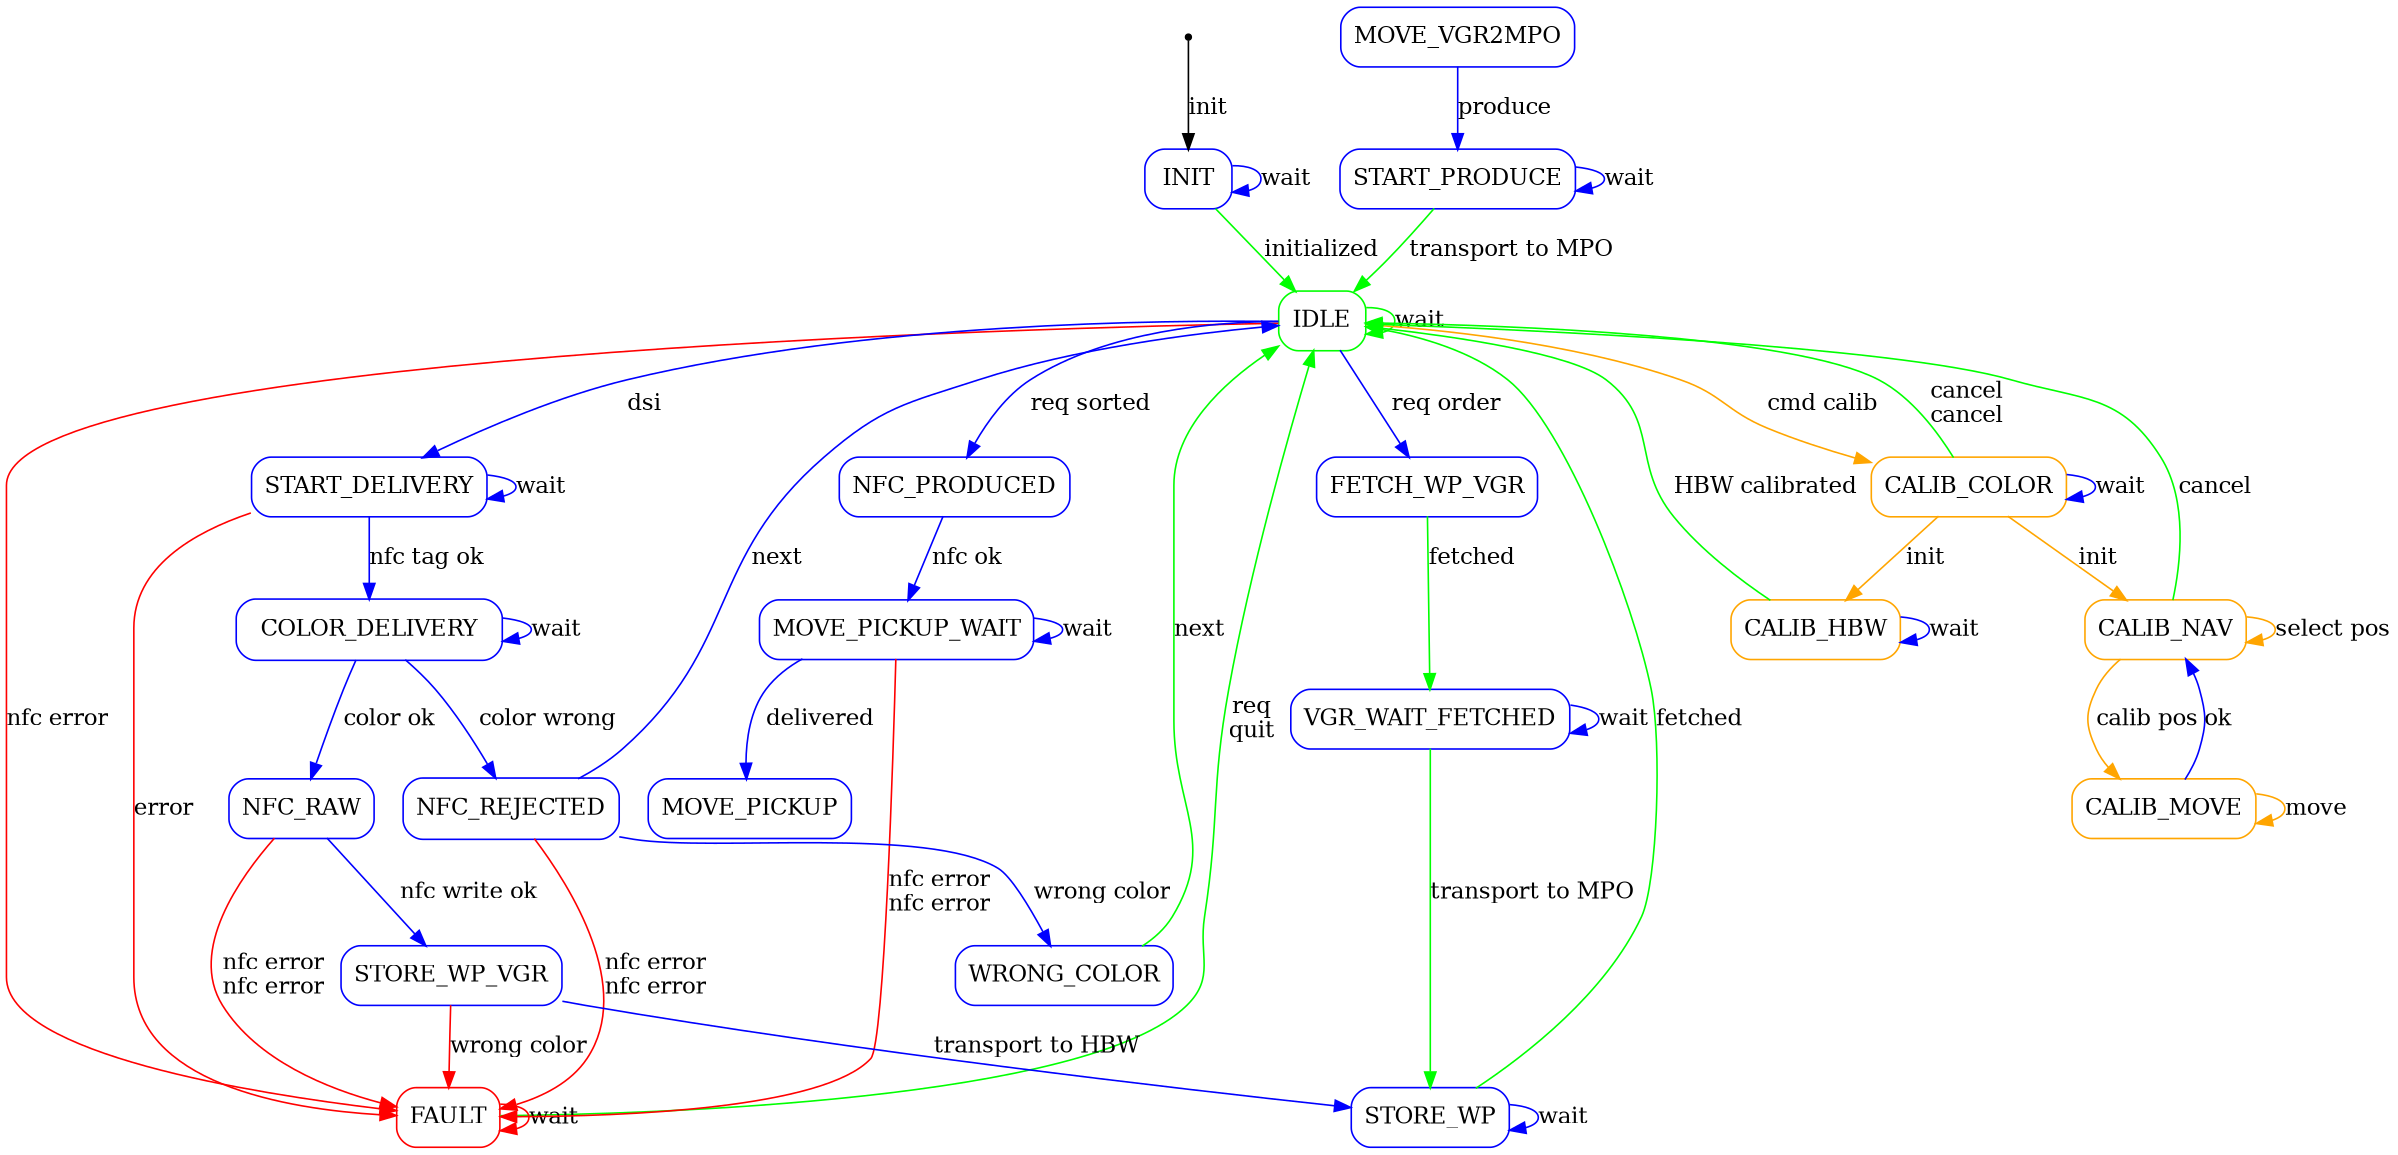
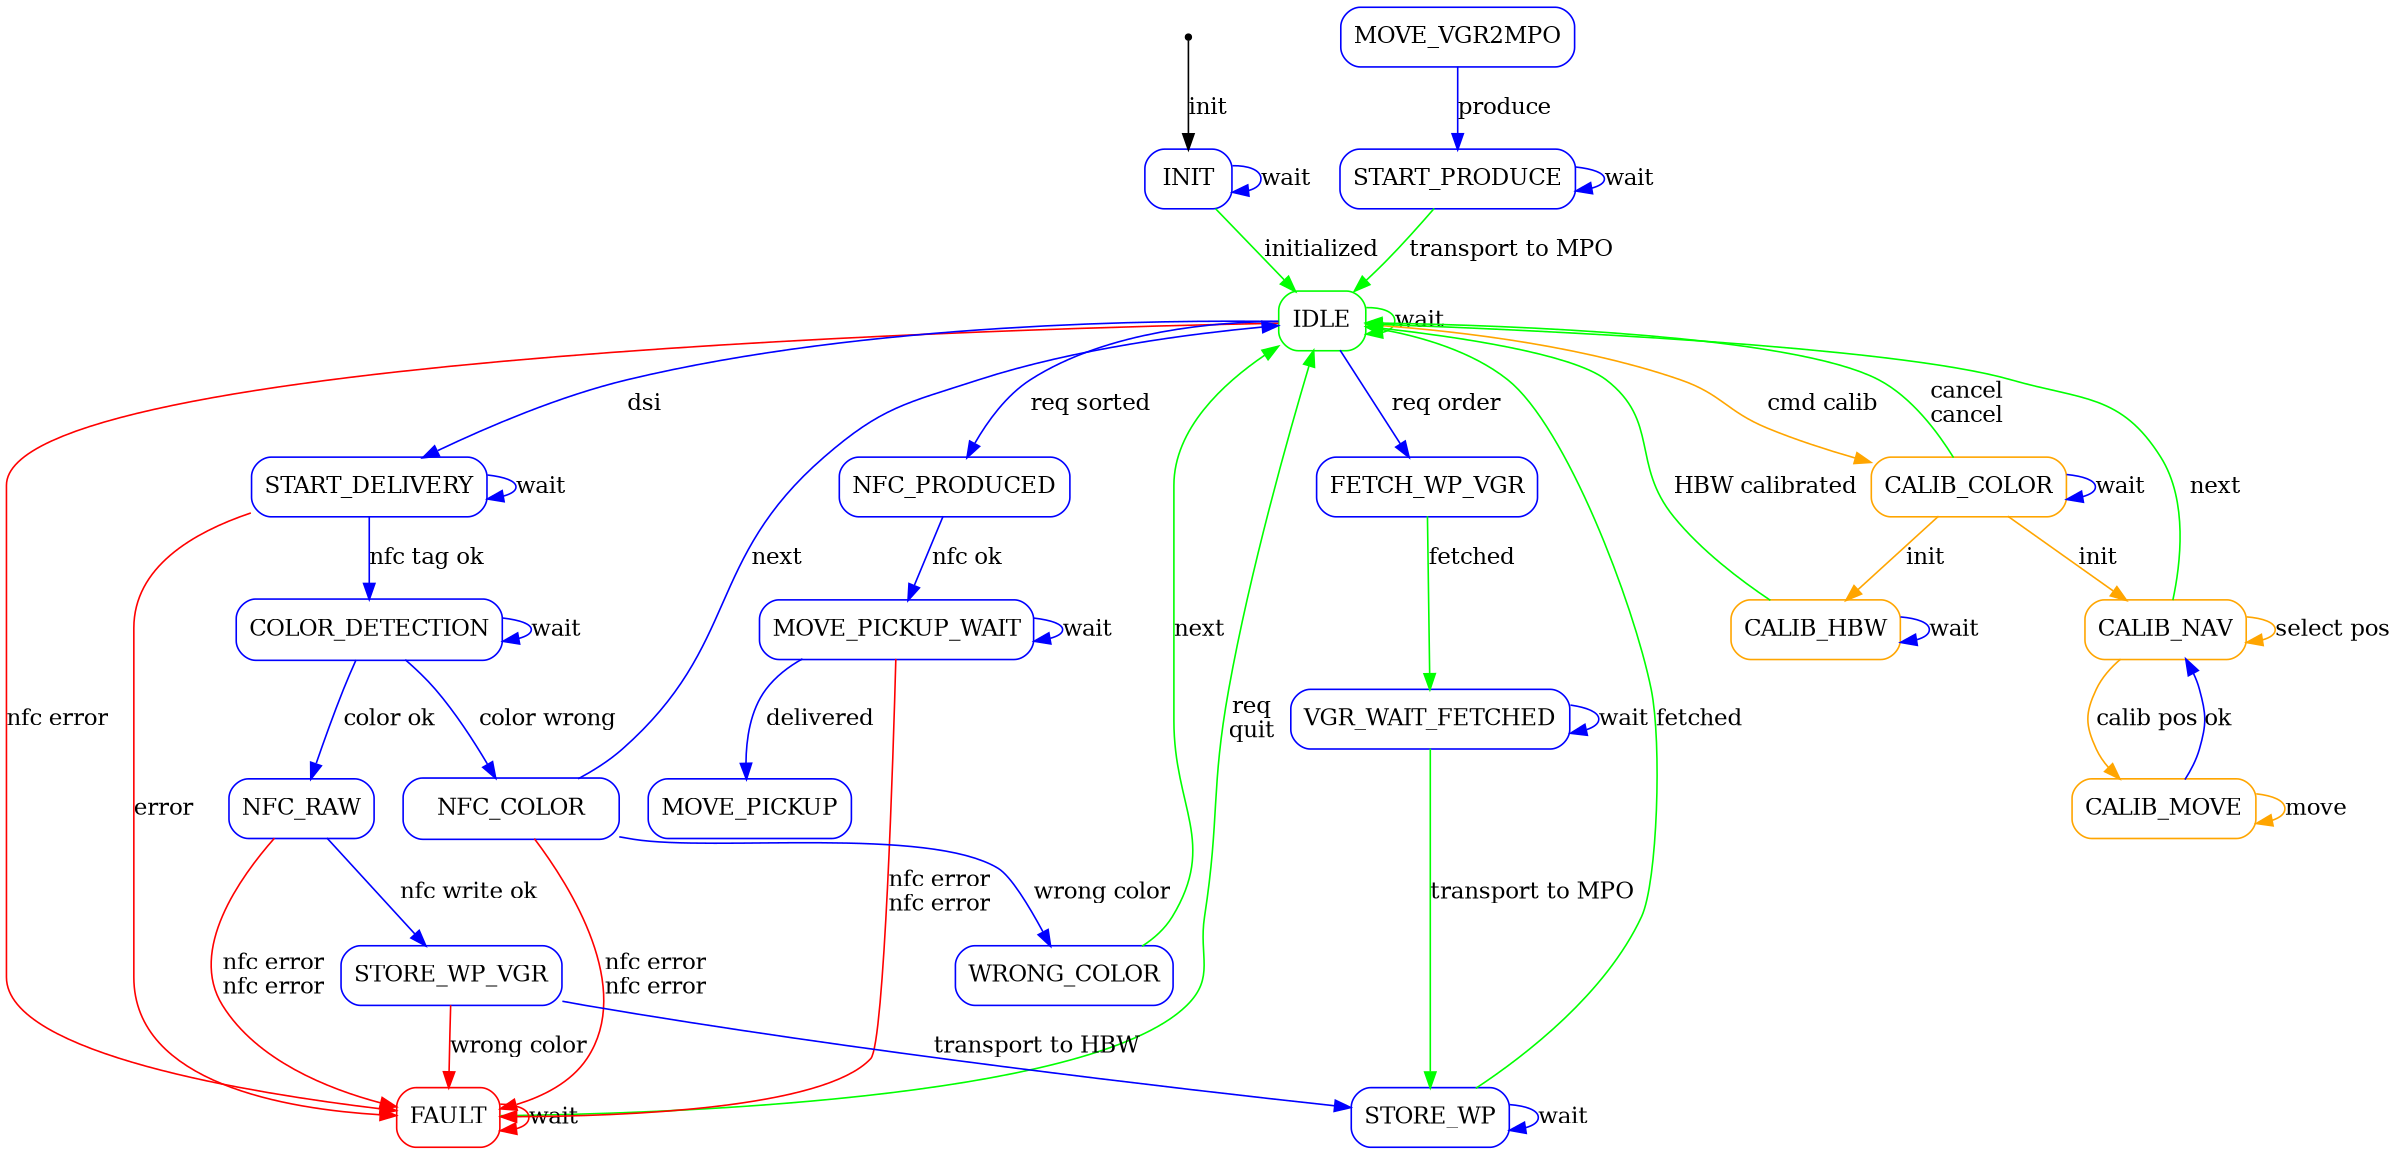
(2216, 487) -> (2216, 487)
(369, 630) -> (369, 630)
(511, 809) -> (511, 809)
